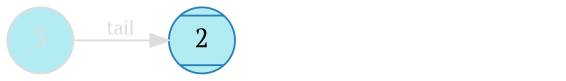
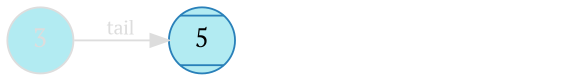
(202, 40) -> (202, 40)
